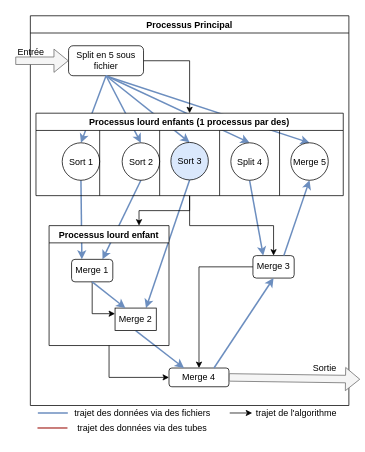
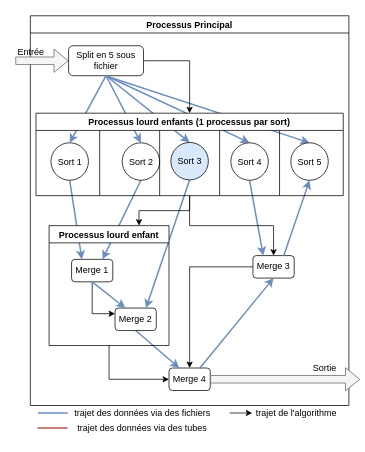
(189, 122) -> (189, 122)
(81, 161) -> (70, 161)
(250, 162) -> (250, 162)
(310, 162) -> (310, 162)
(136, 319) -> (136, 319)
(199, 377) -> (190, 379)
